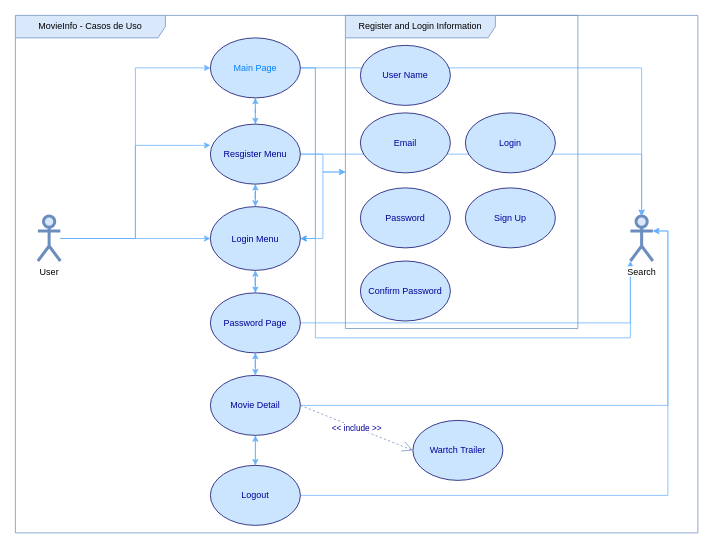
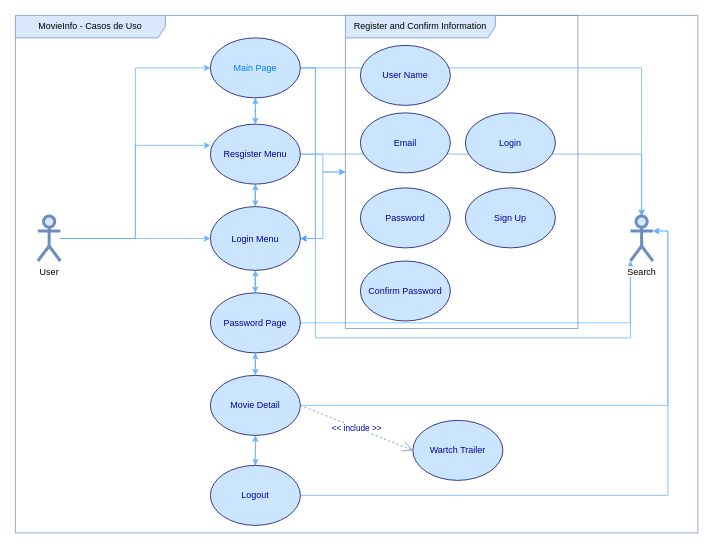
(420, 27) -> (420, 27)
